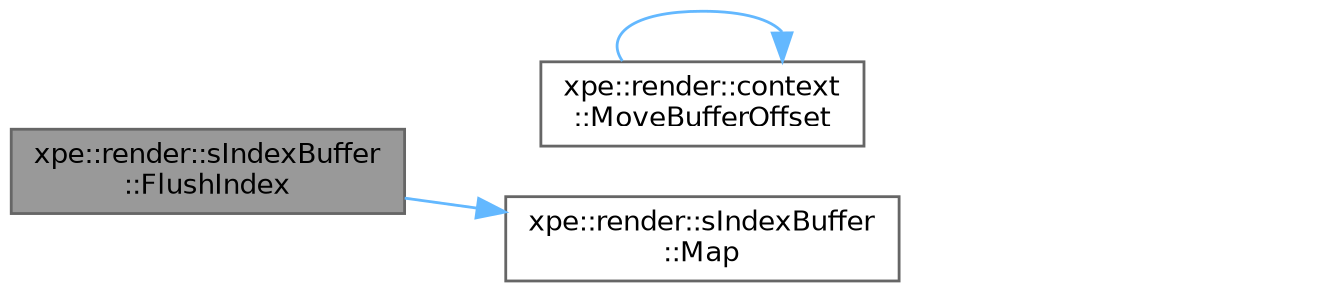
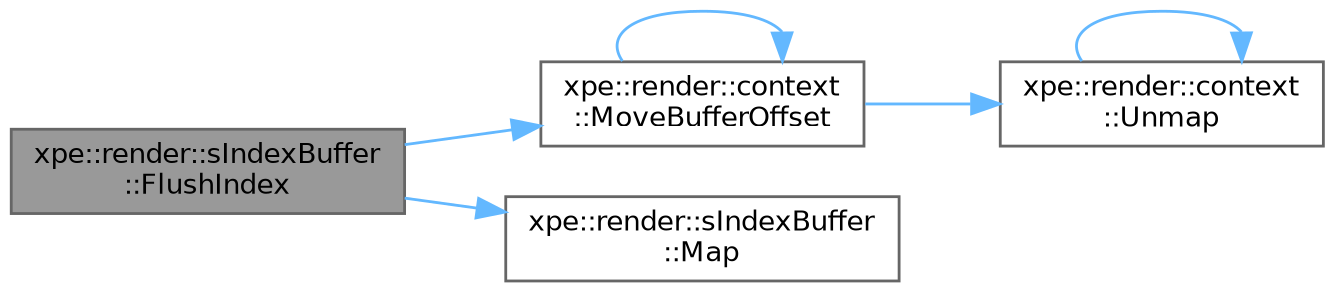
none -> (1162, 104)
none -> (459, 137)
